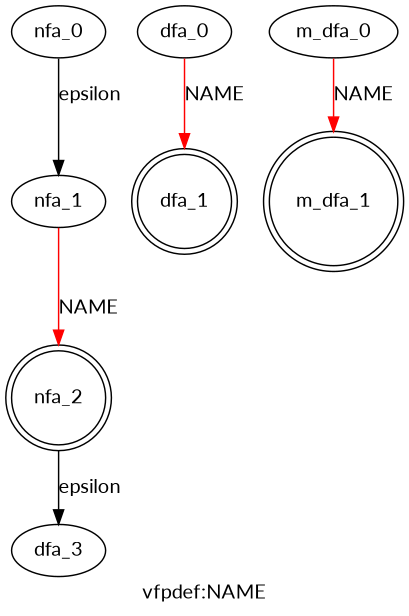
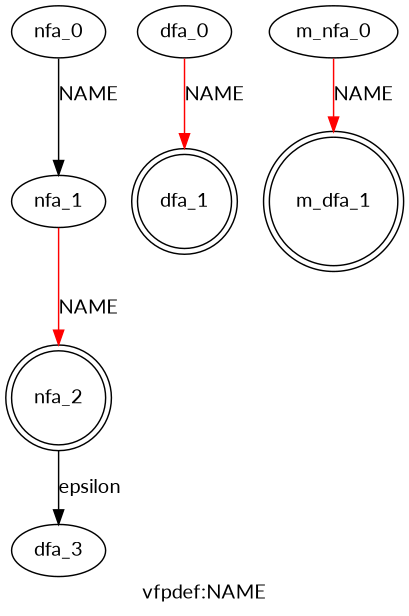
(334, 32) -> (334, 32)
(90, 95) -> (89, 95)
